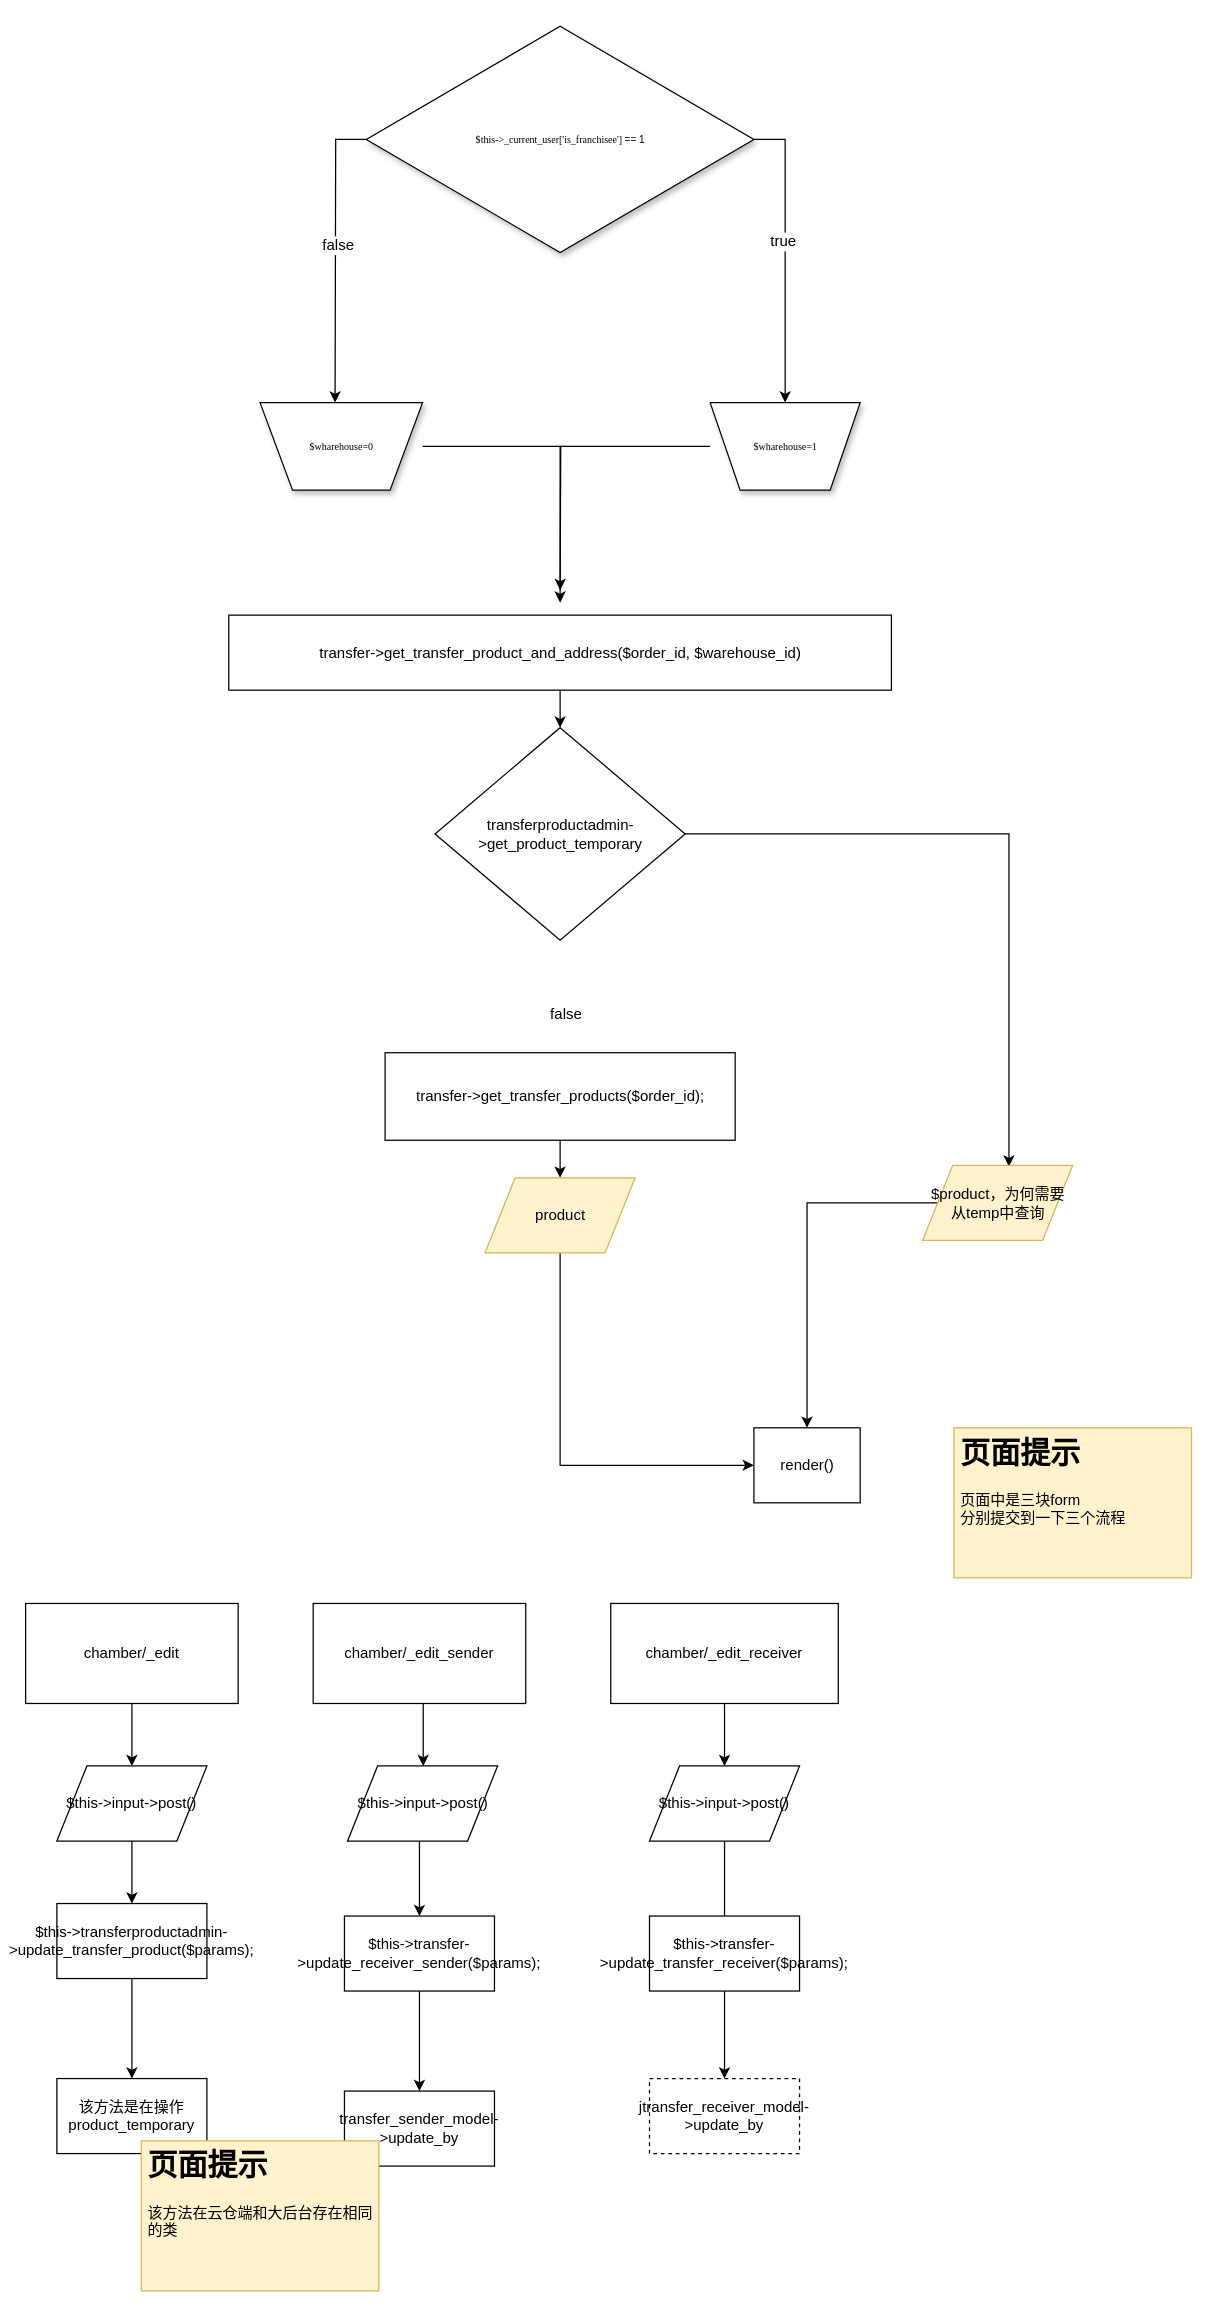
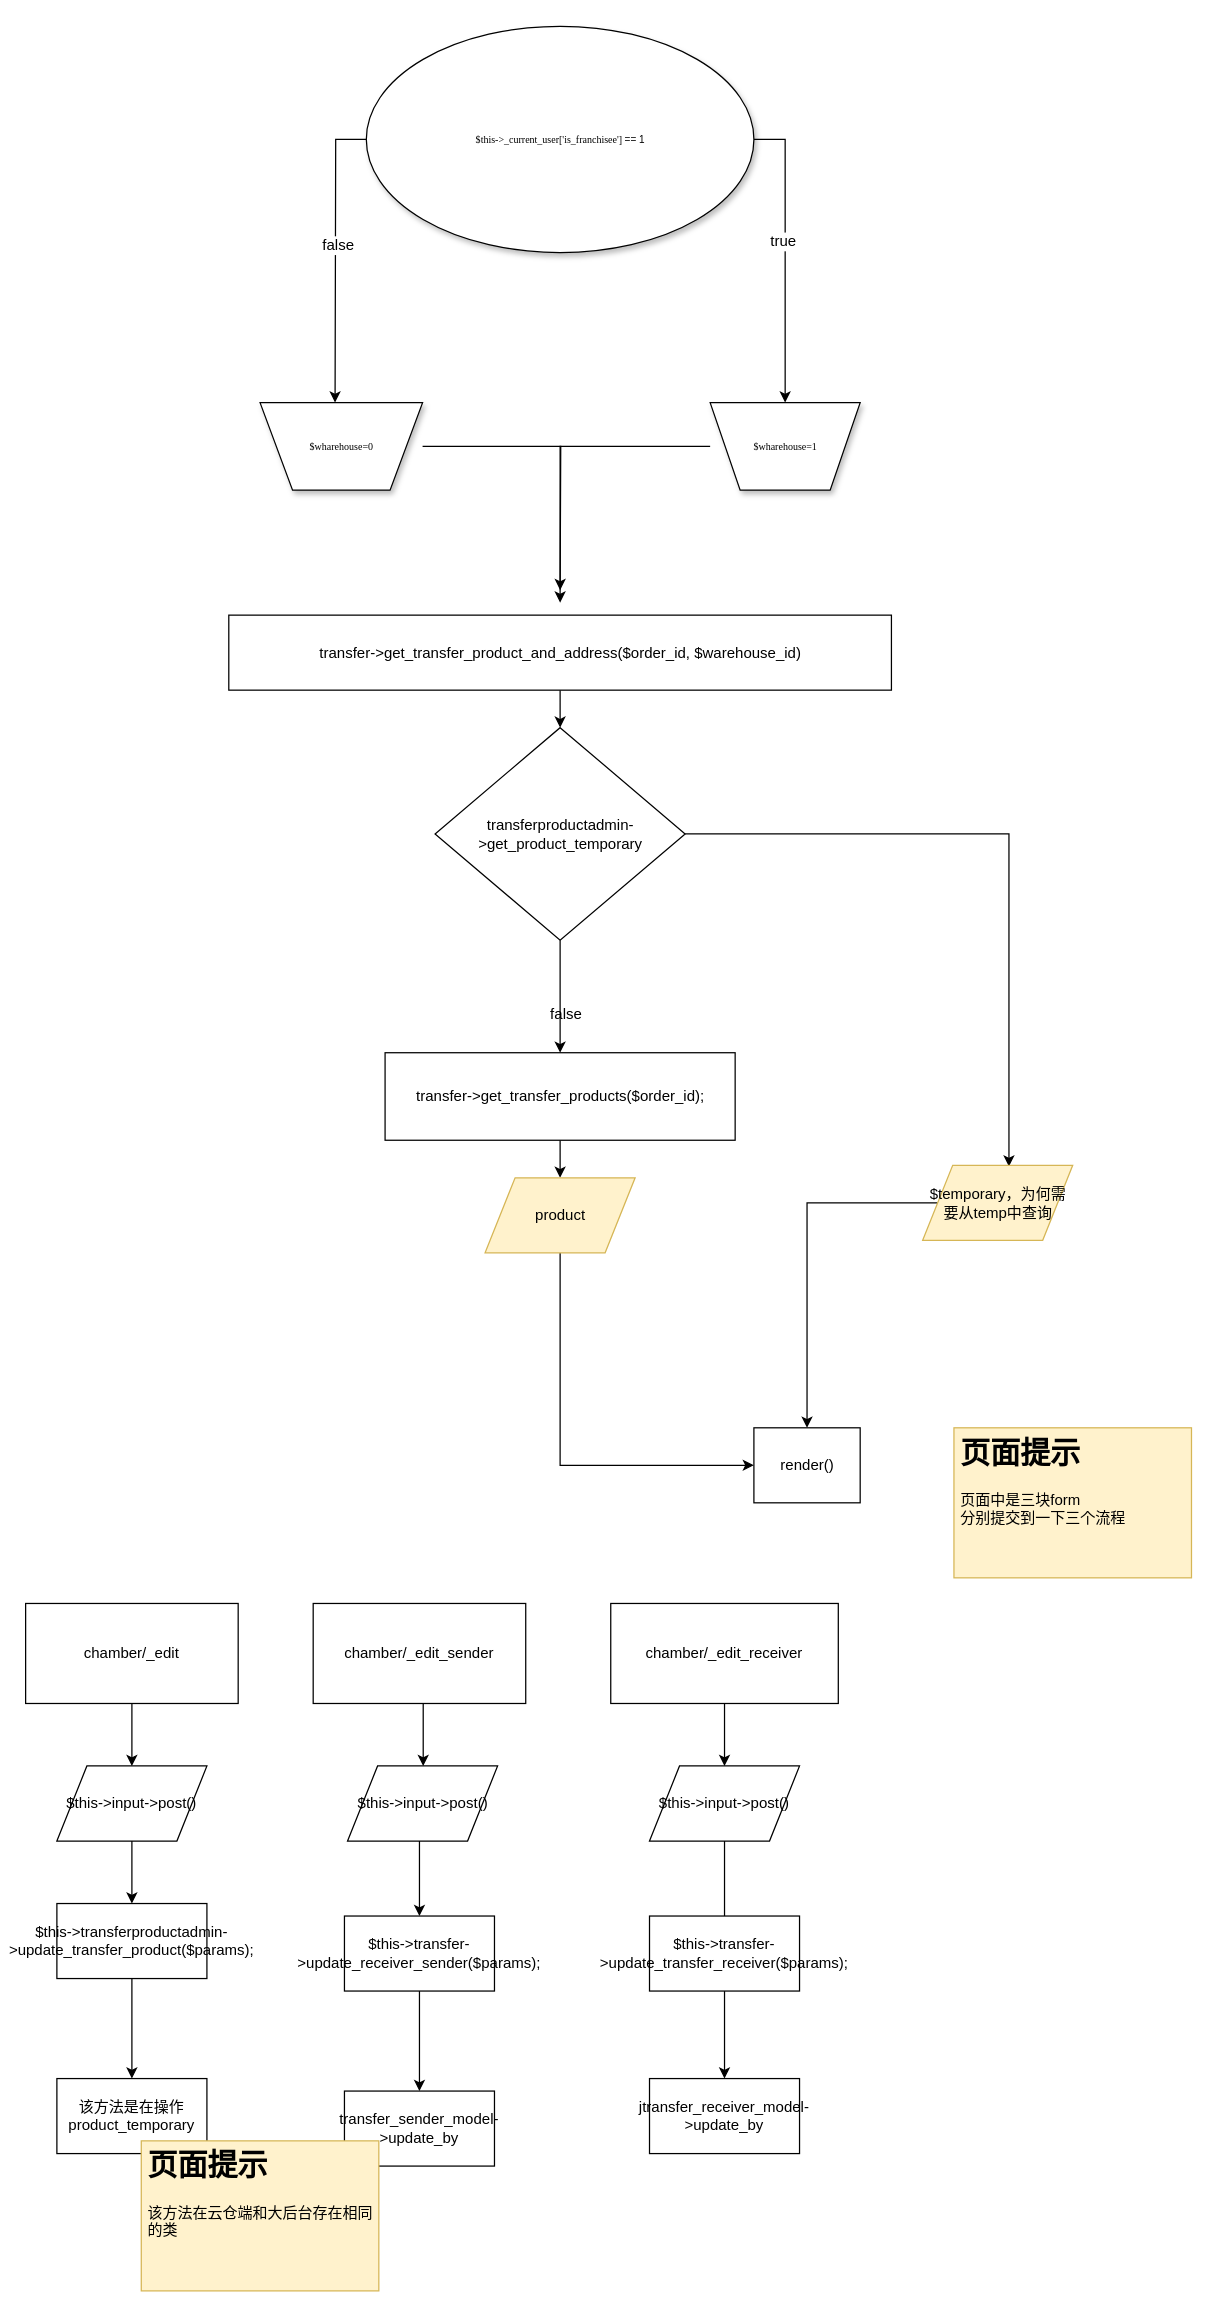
(560, 139) -> (560, 139)
none -> (560, 992)
(998, 1203) -> (998, 1203)
(724, 2116) -> (724, 2116)
